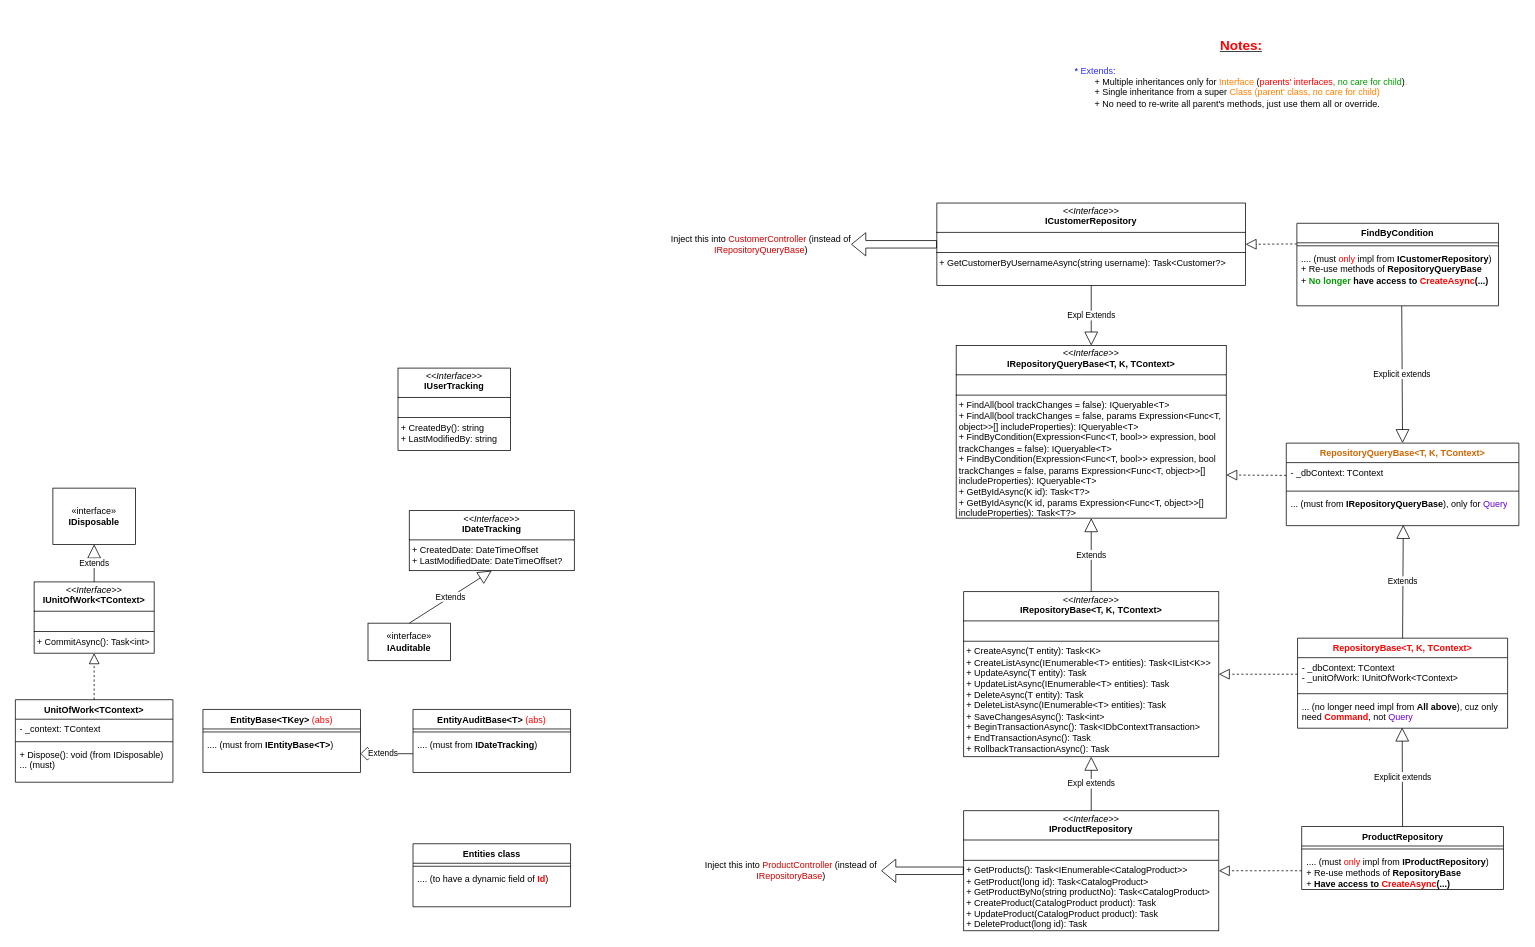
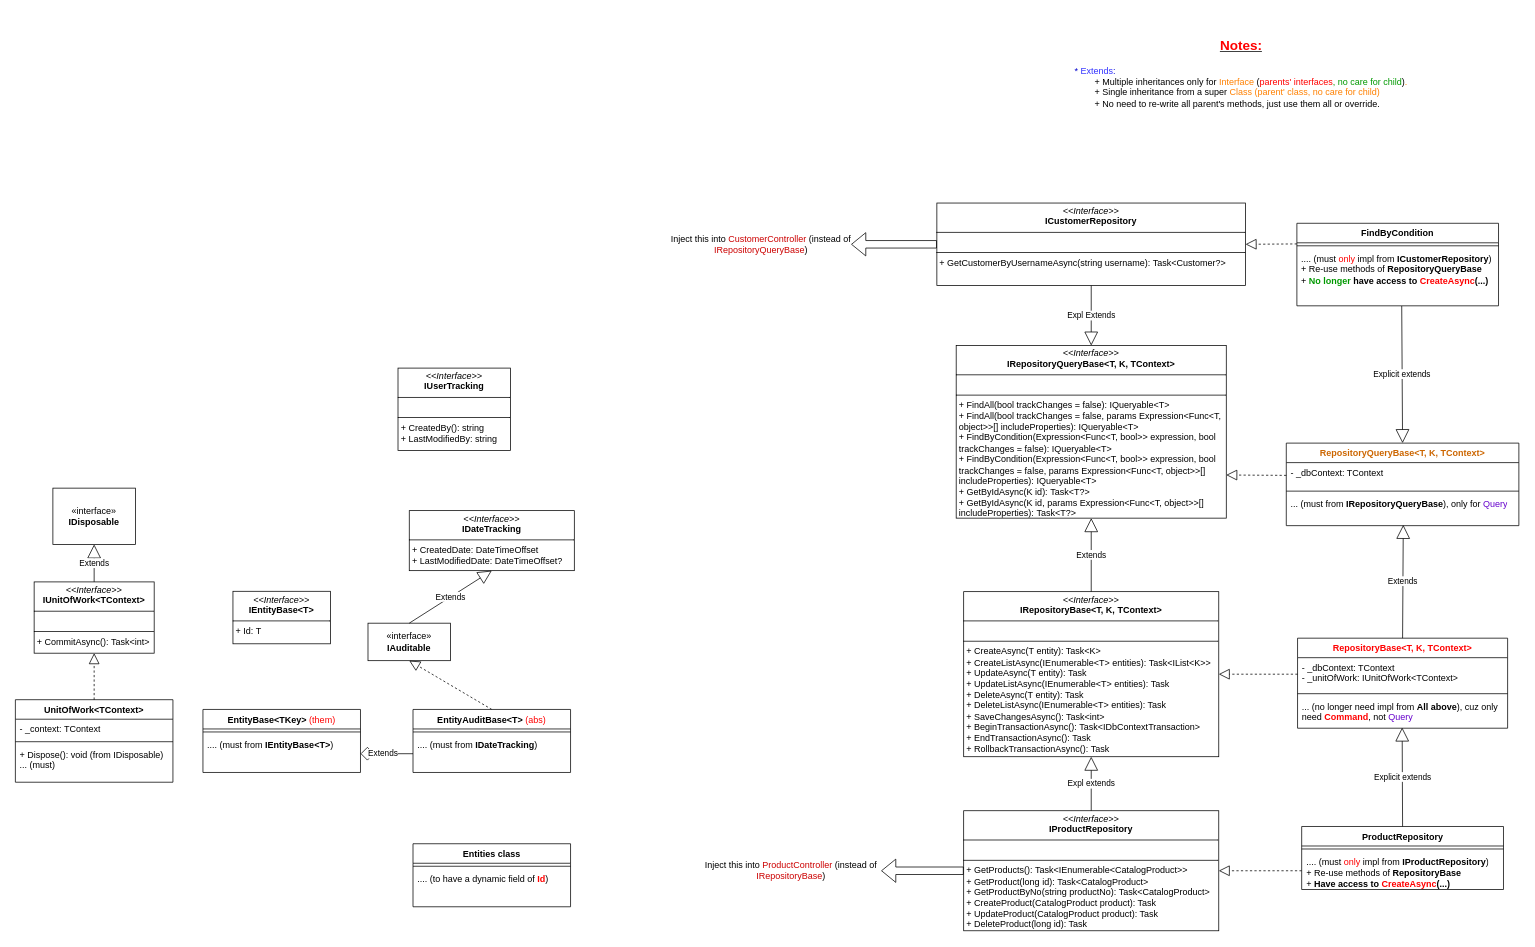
none -> (282, 617)
none -> (455, 688)
(282, 720) -> (282, 720)
